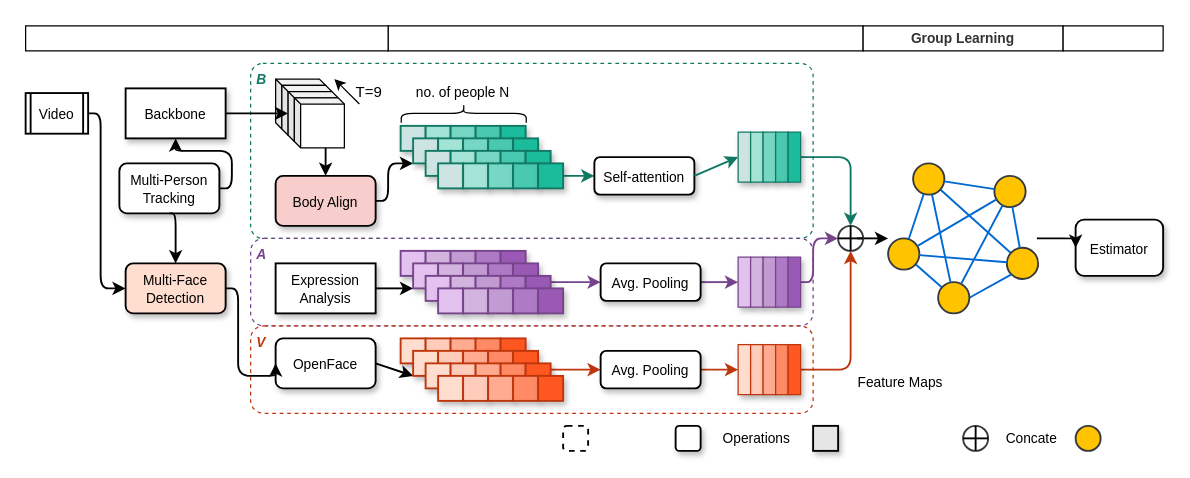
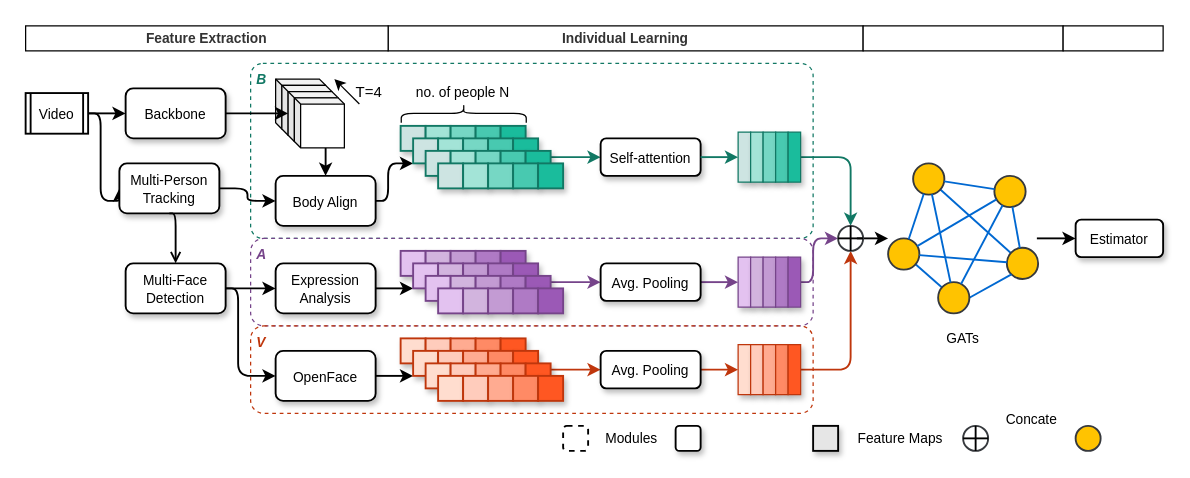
none -> (207, 38)
none -> (626, 38)
(963, 38) -> none
(369, 92) -> (369, 92)
none -> (107, 113)
(176, 113) -> (176, 113)
(216, 151) -> (248, 194)
(644, 176) -> (651, 157)
none -> (116, 201)
(326, 201) -> (326, 201)
(101, 246) -> none
(1119, 248) -> (1119, 238)
(176, 252) -> (176, 254)
(176, 288) -> (176, 288)
none -> (251, 288)
(326, 288) -> (326, 288)
none -> (963, 338)
(326, 363) -> (326, 376)
(901, 382) -> (901, 438)
none -> (632, 438)
(757, 438) -> none
(1032, 438) -> (1032, 419)
